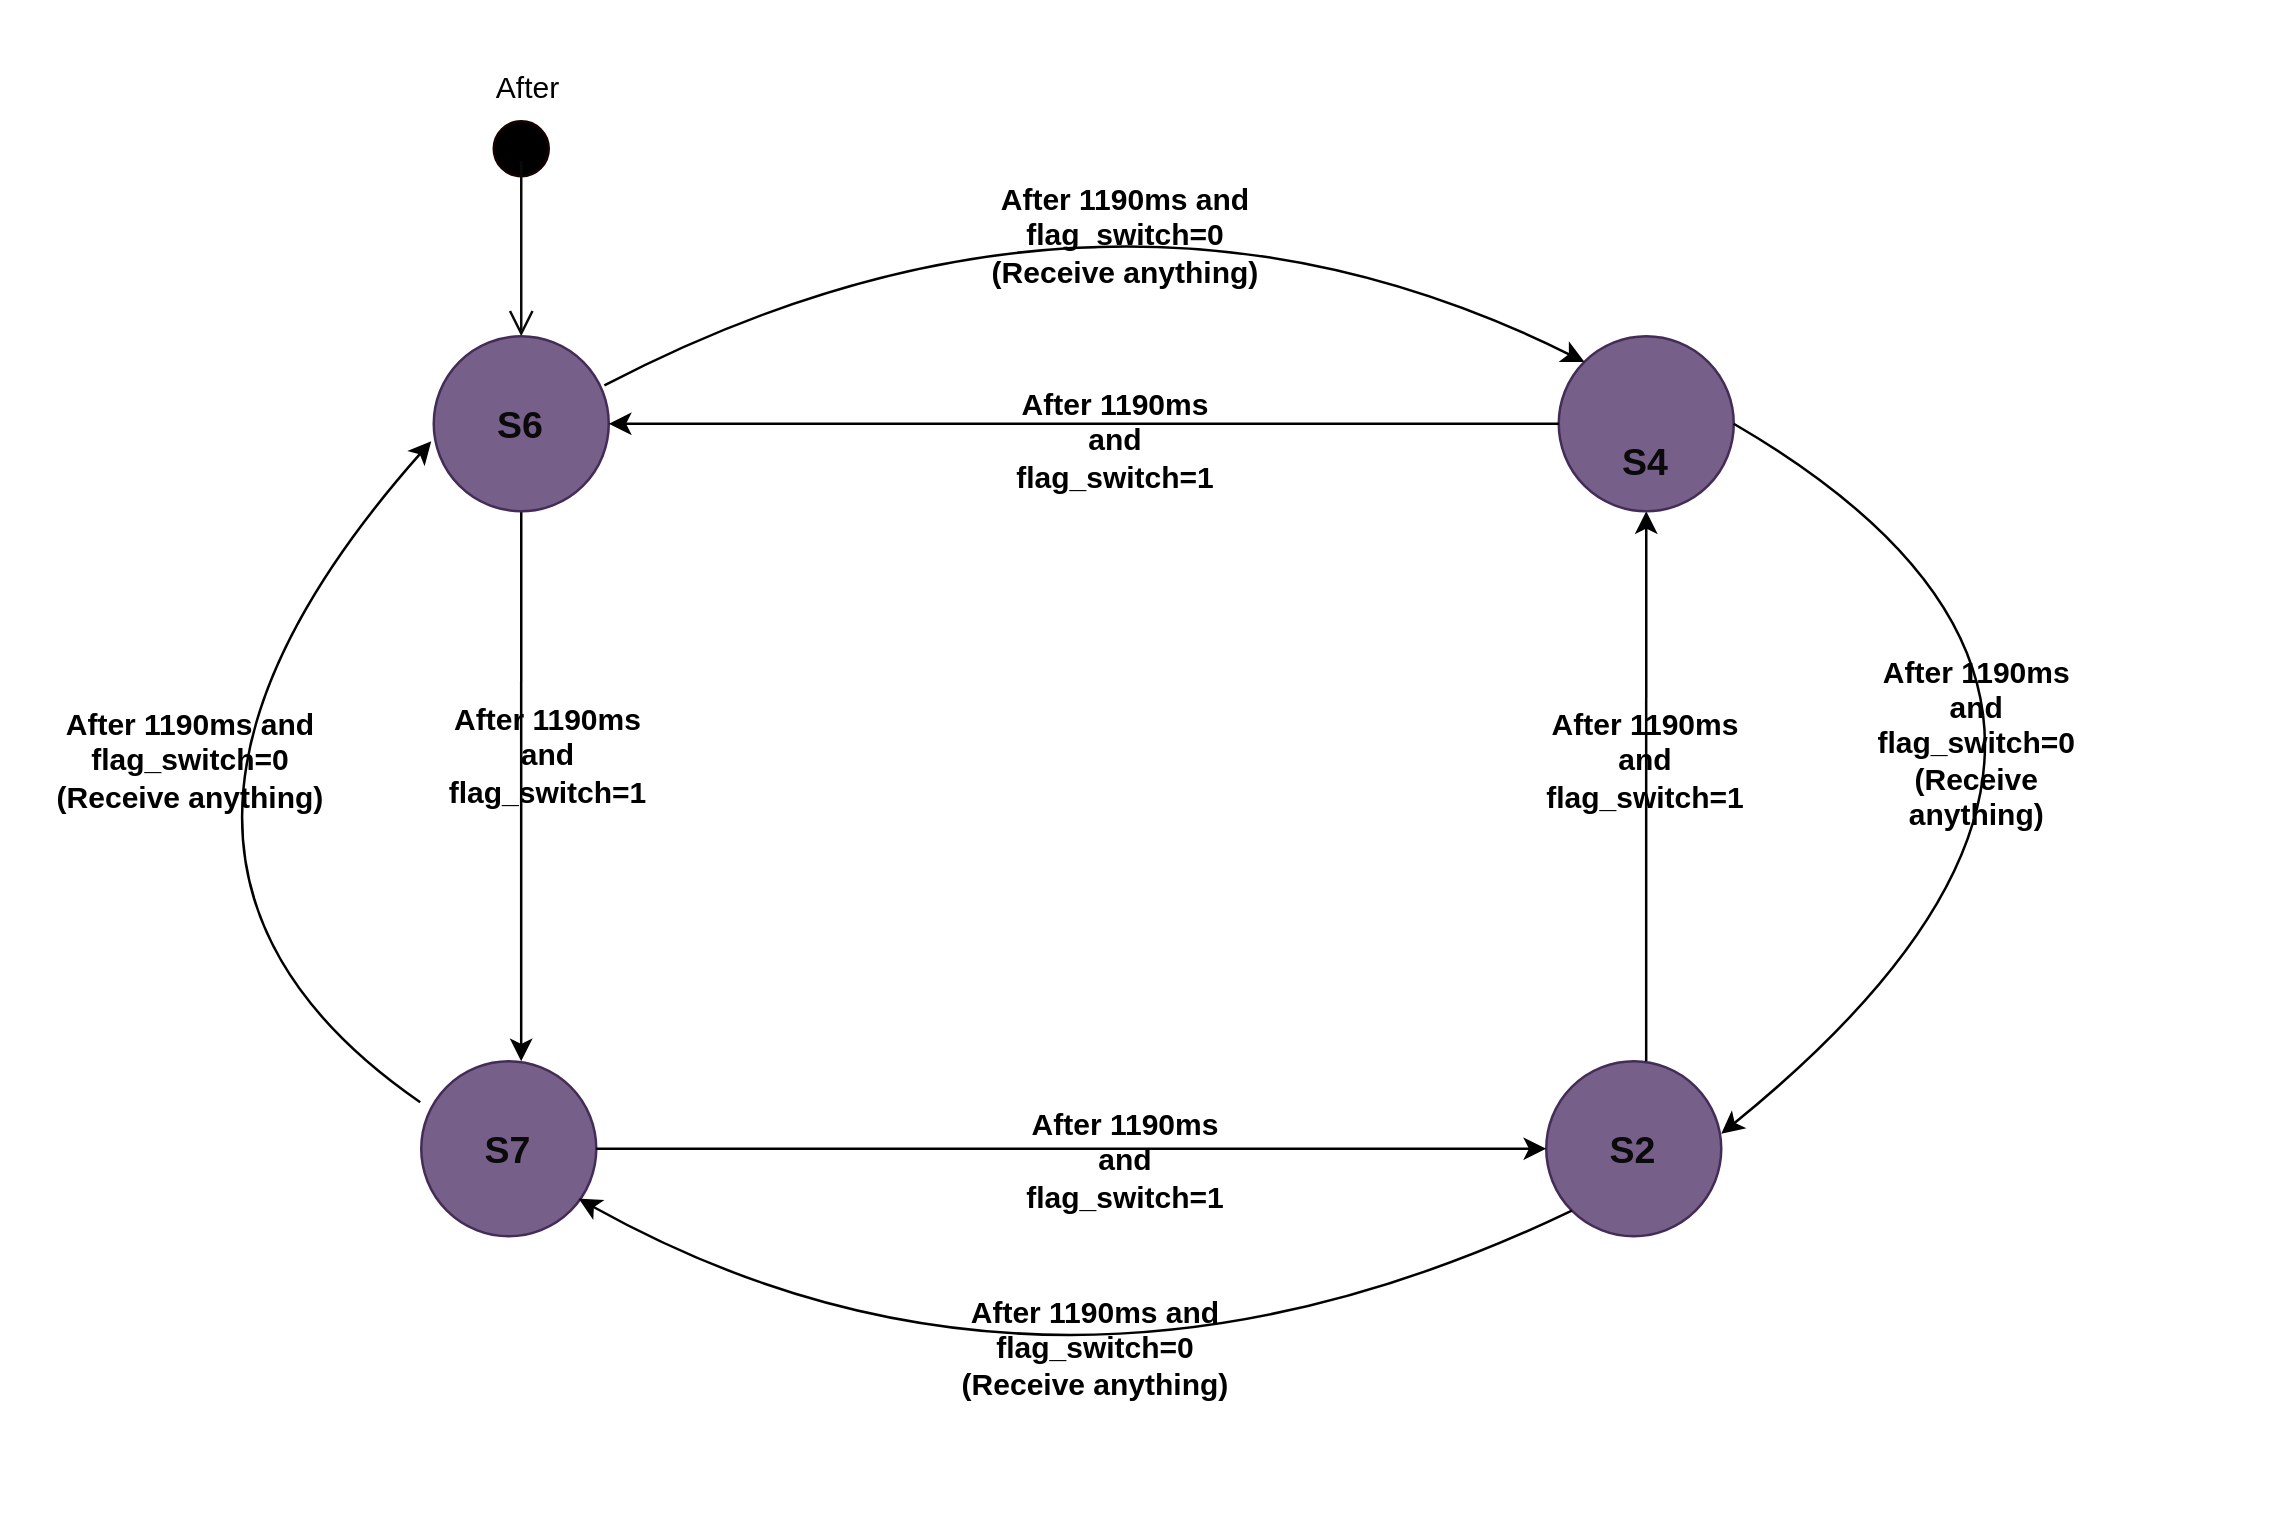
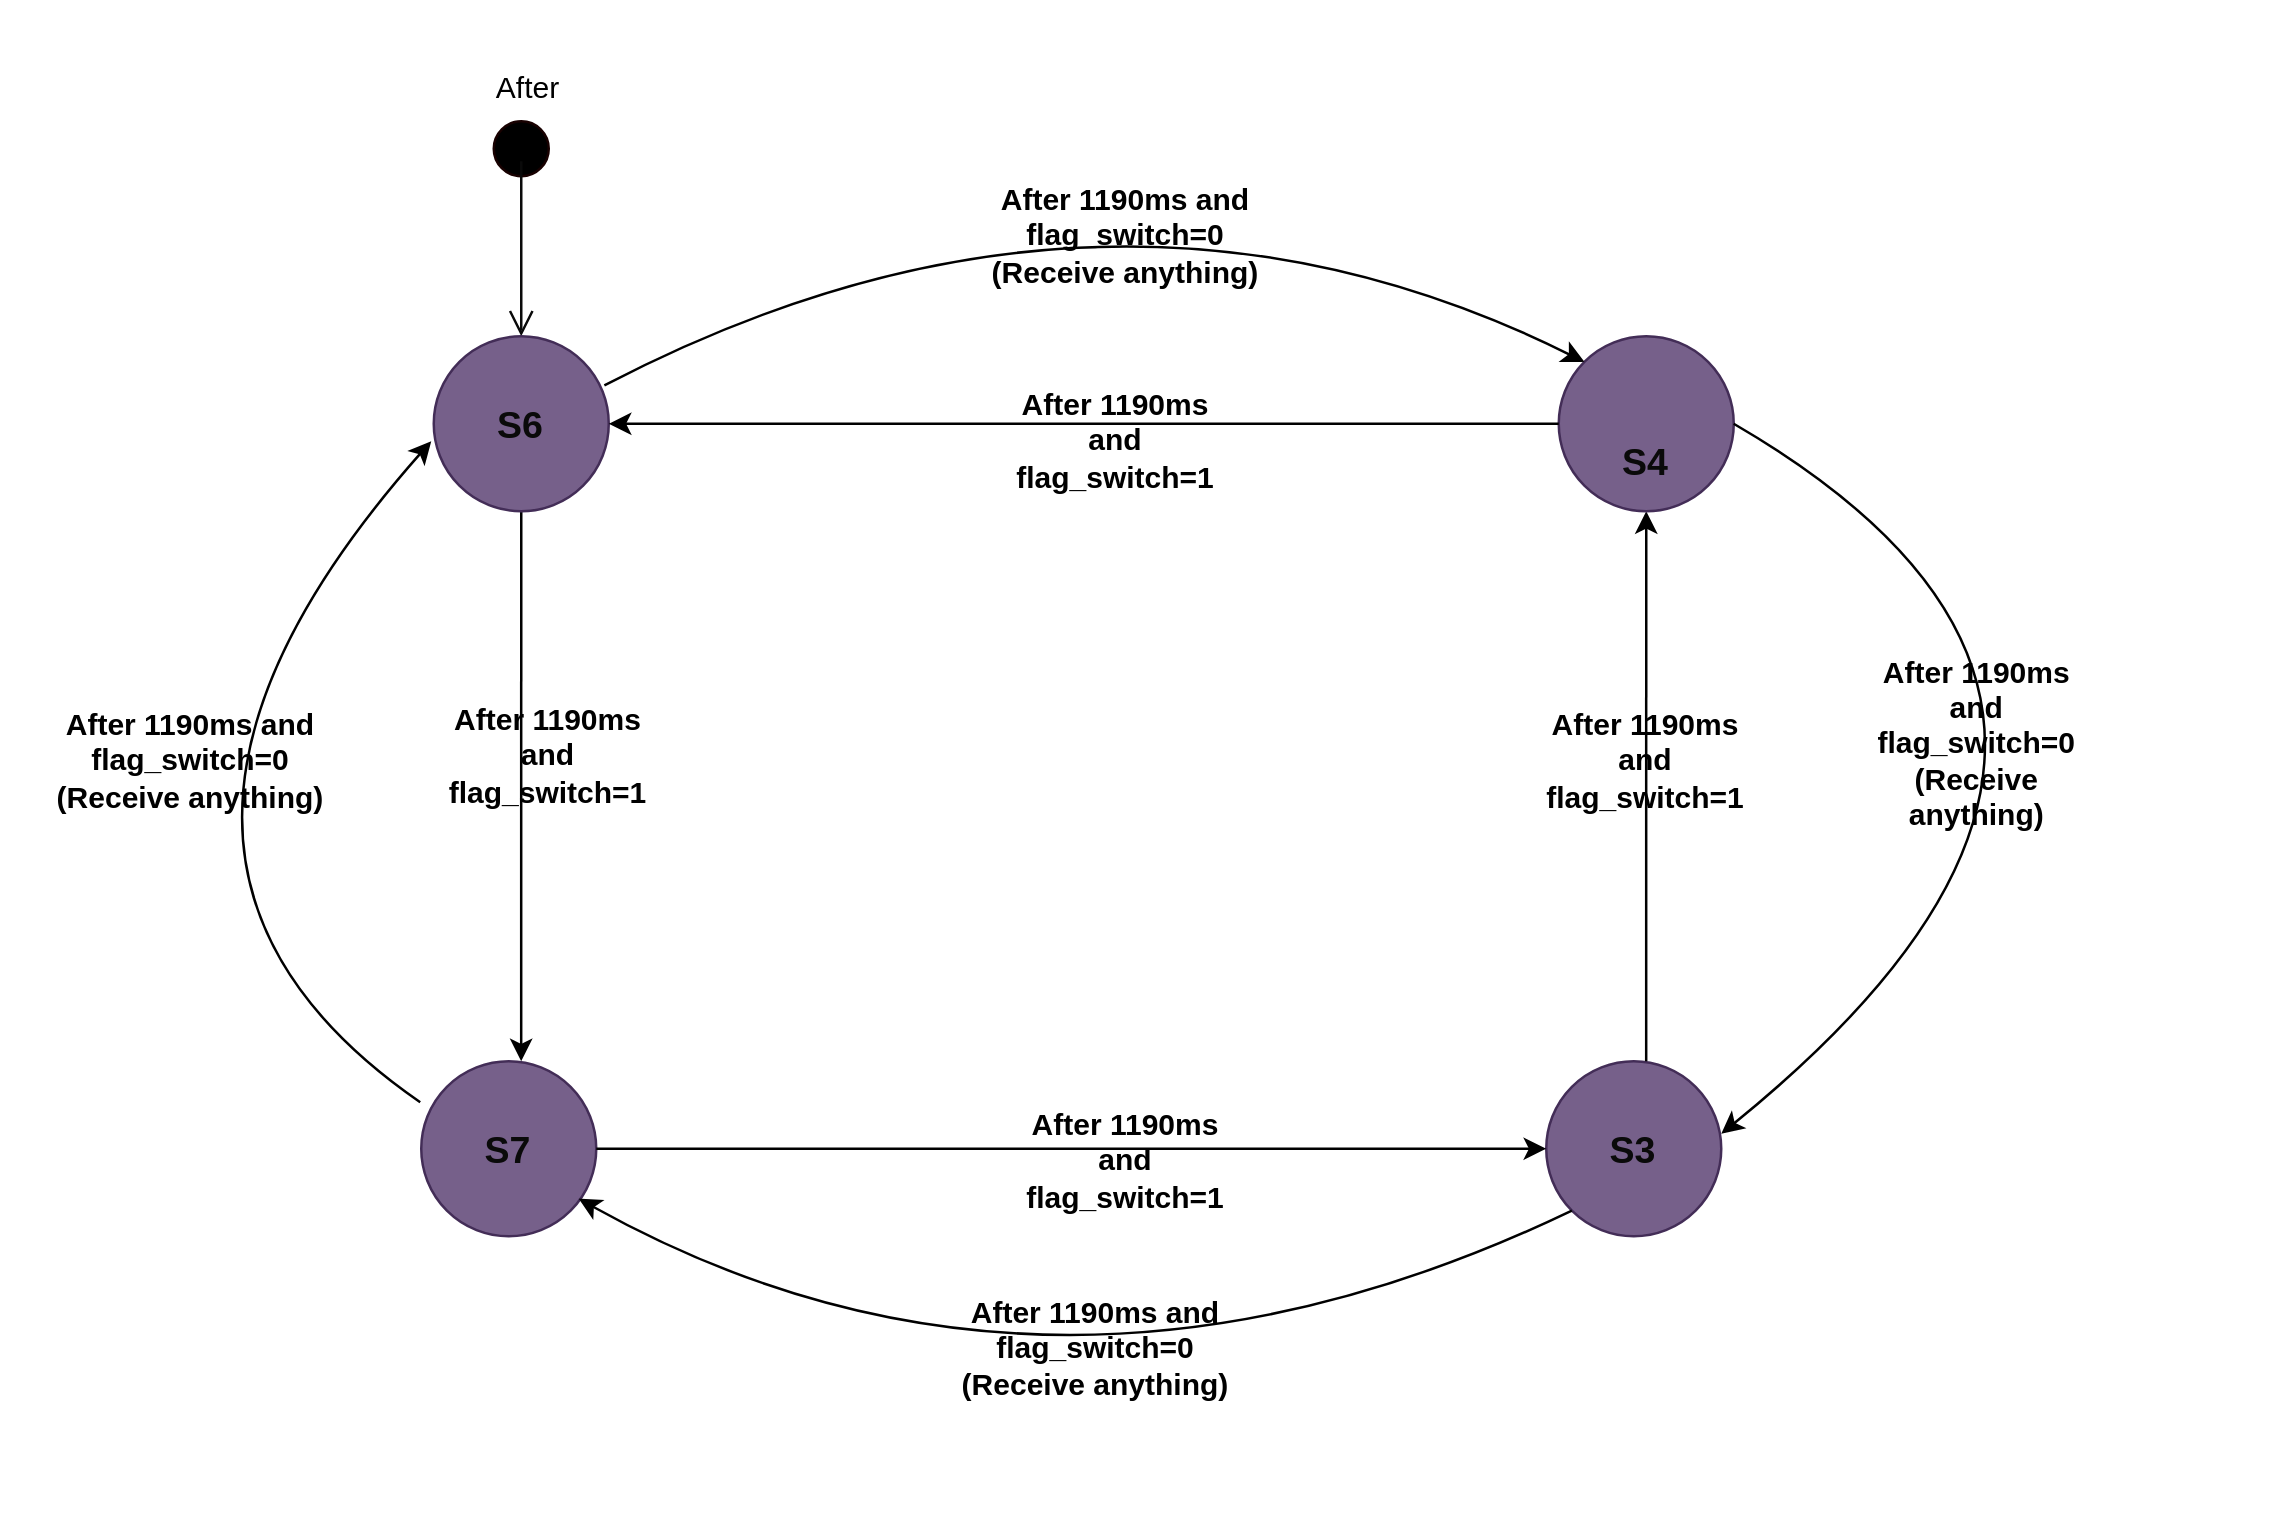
(1634, 1149) -> (1634, 1149)
